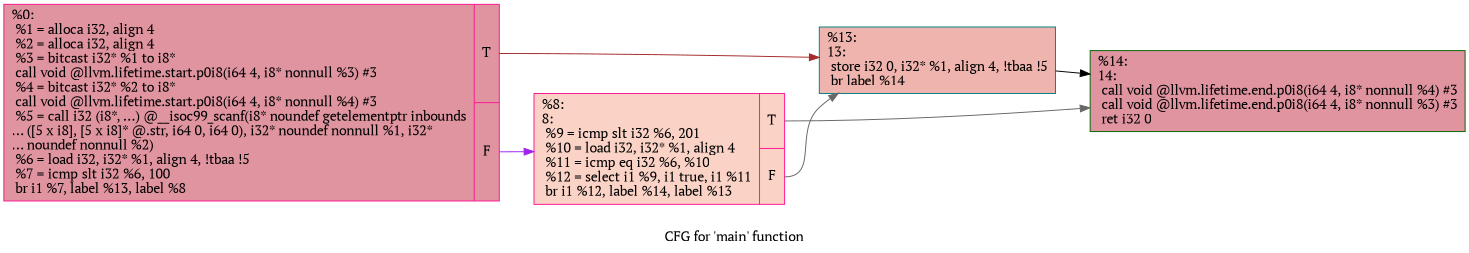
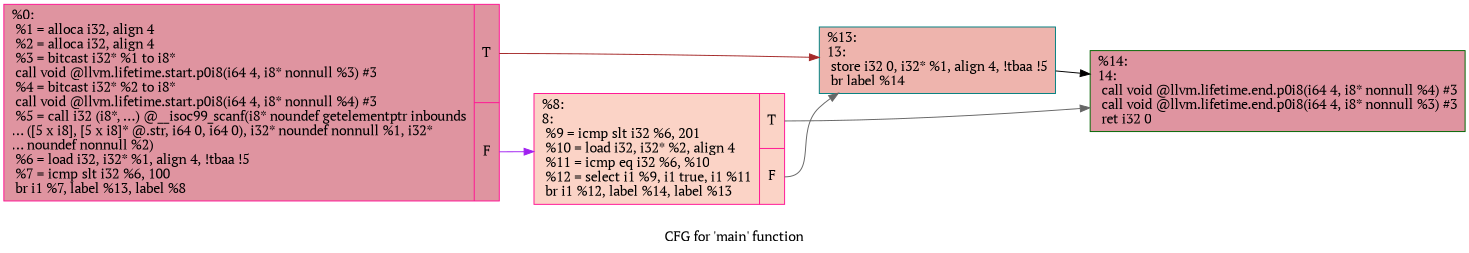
(639, 148) -> (639, 148)
